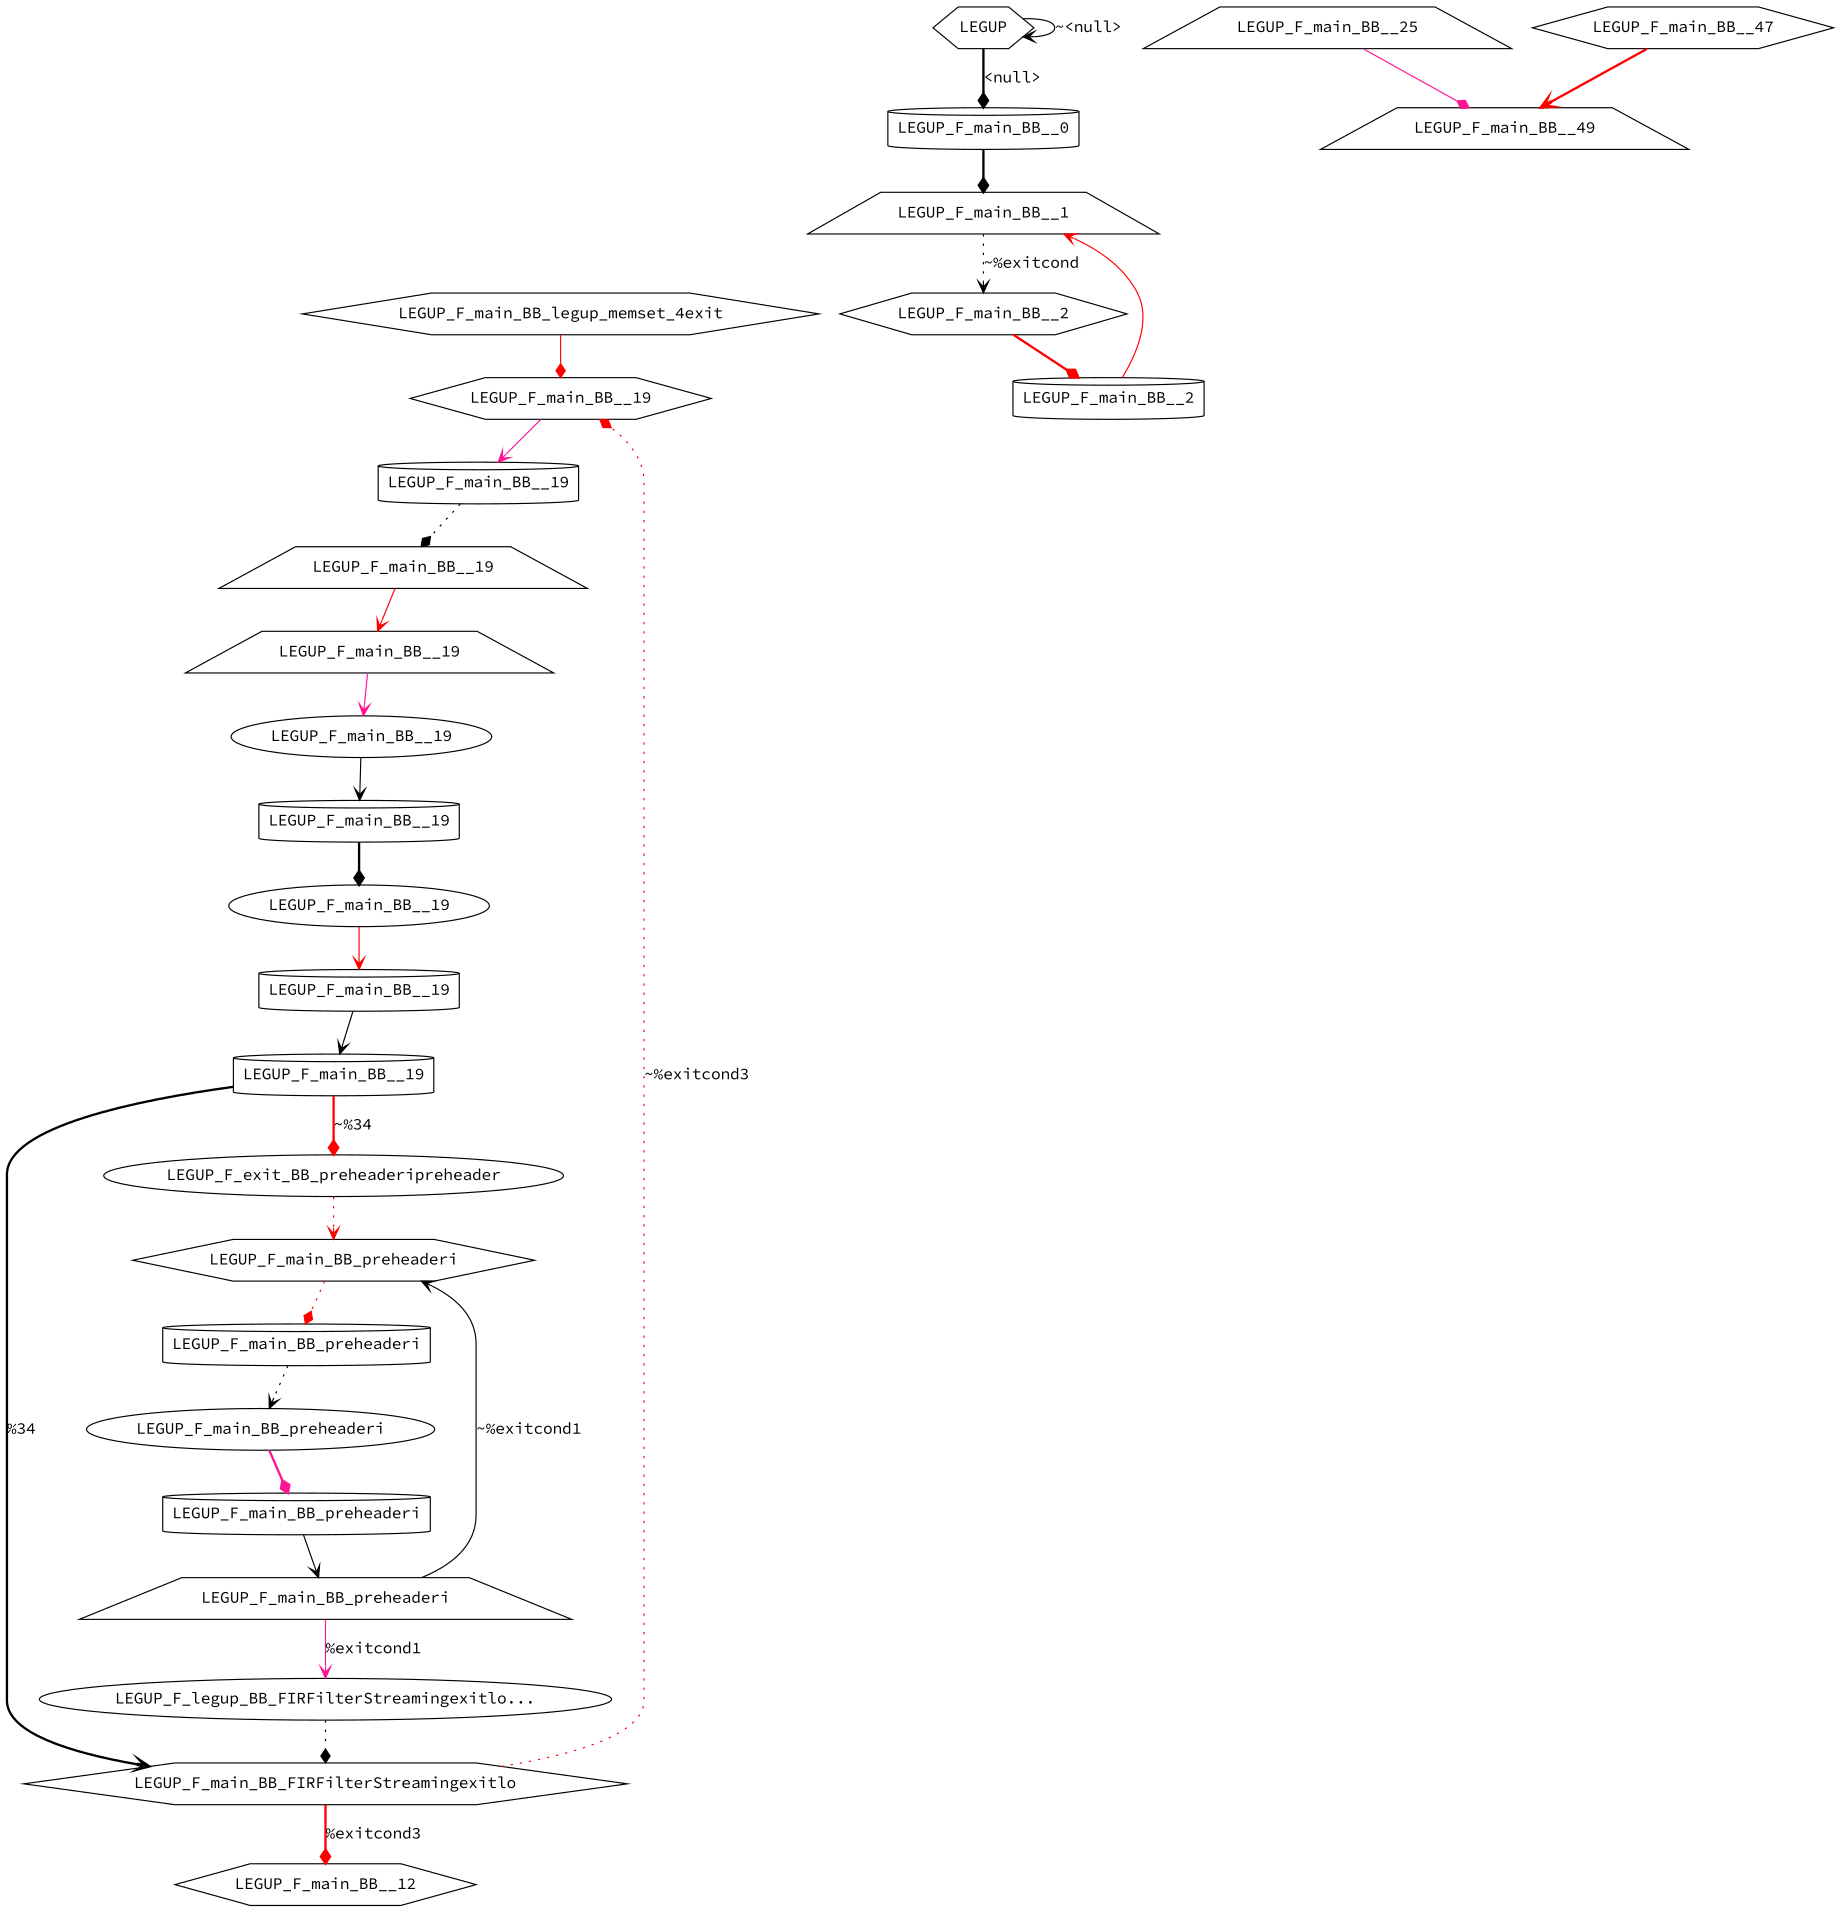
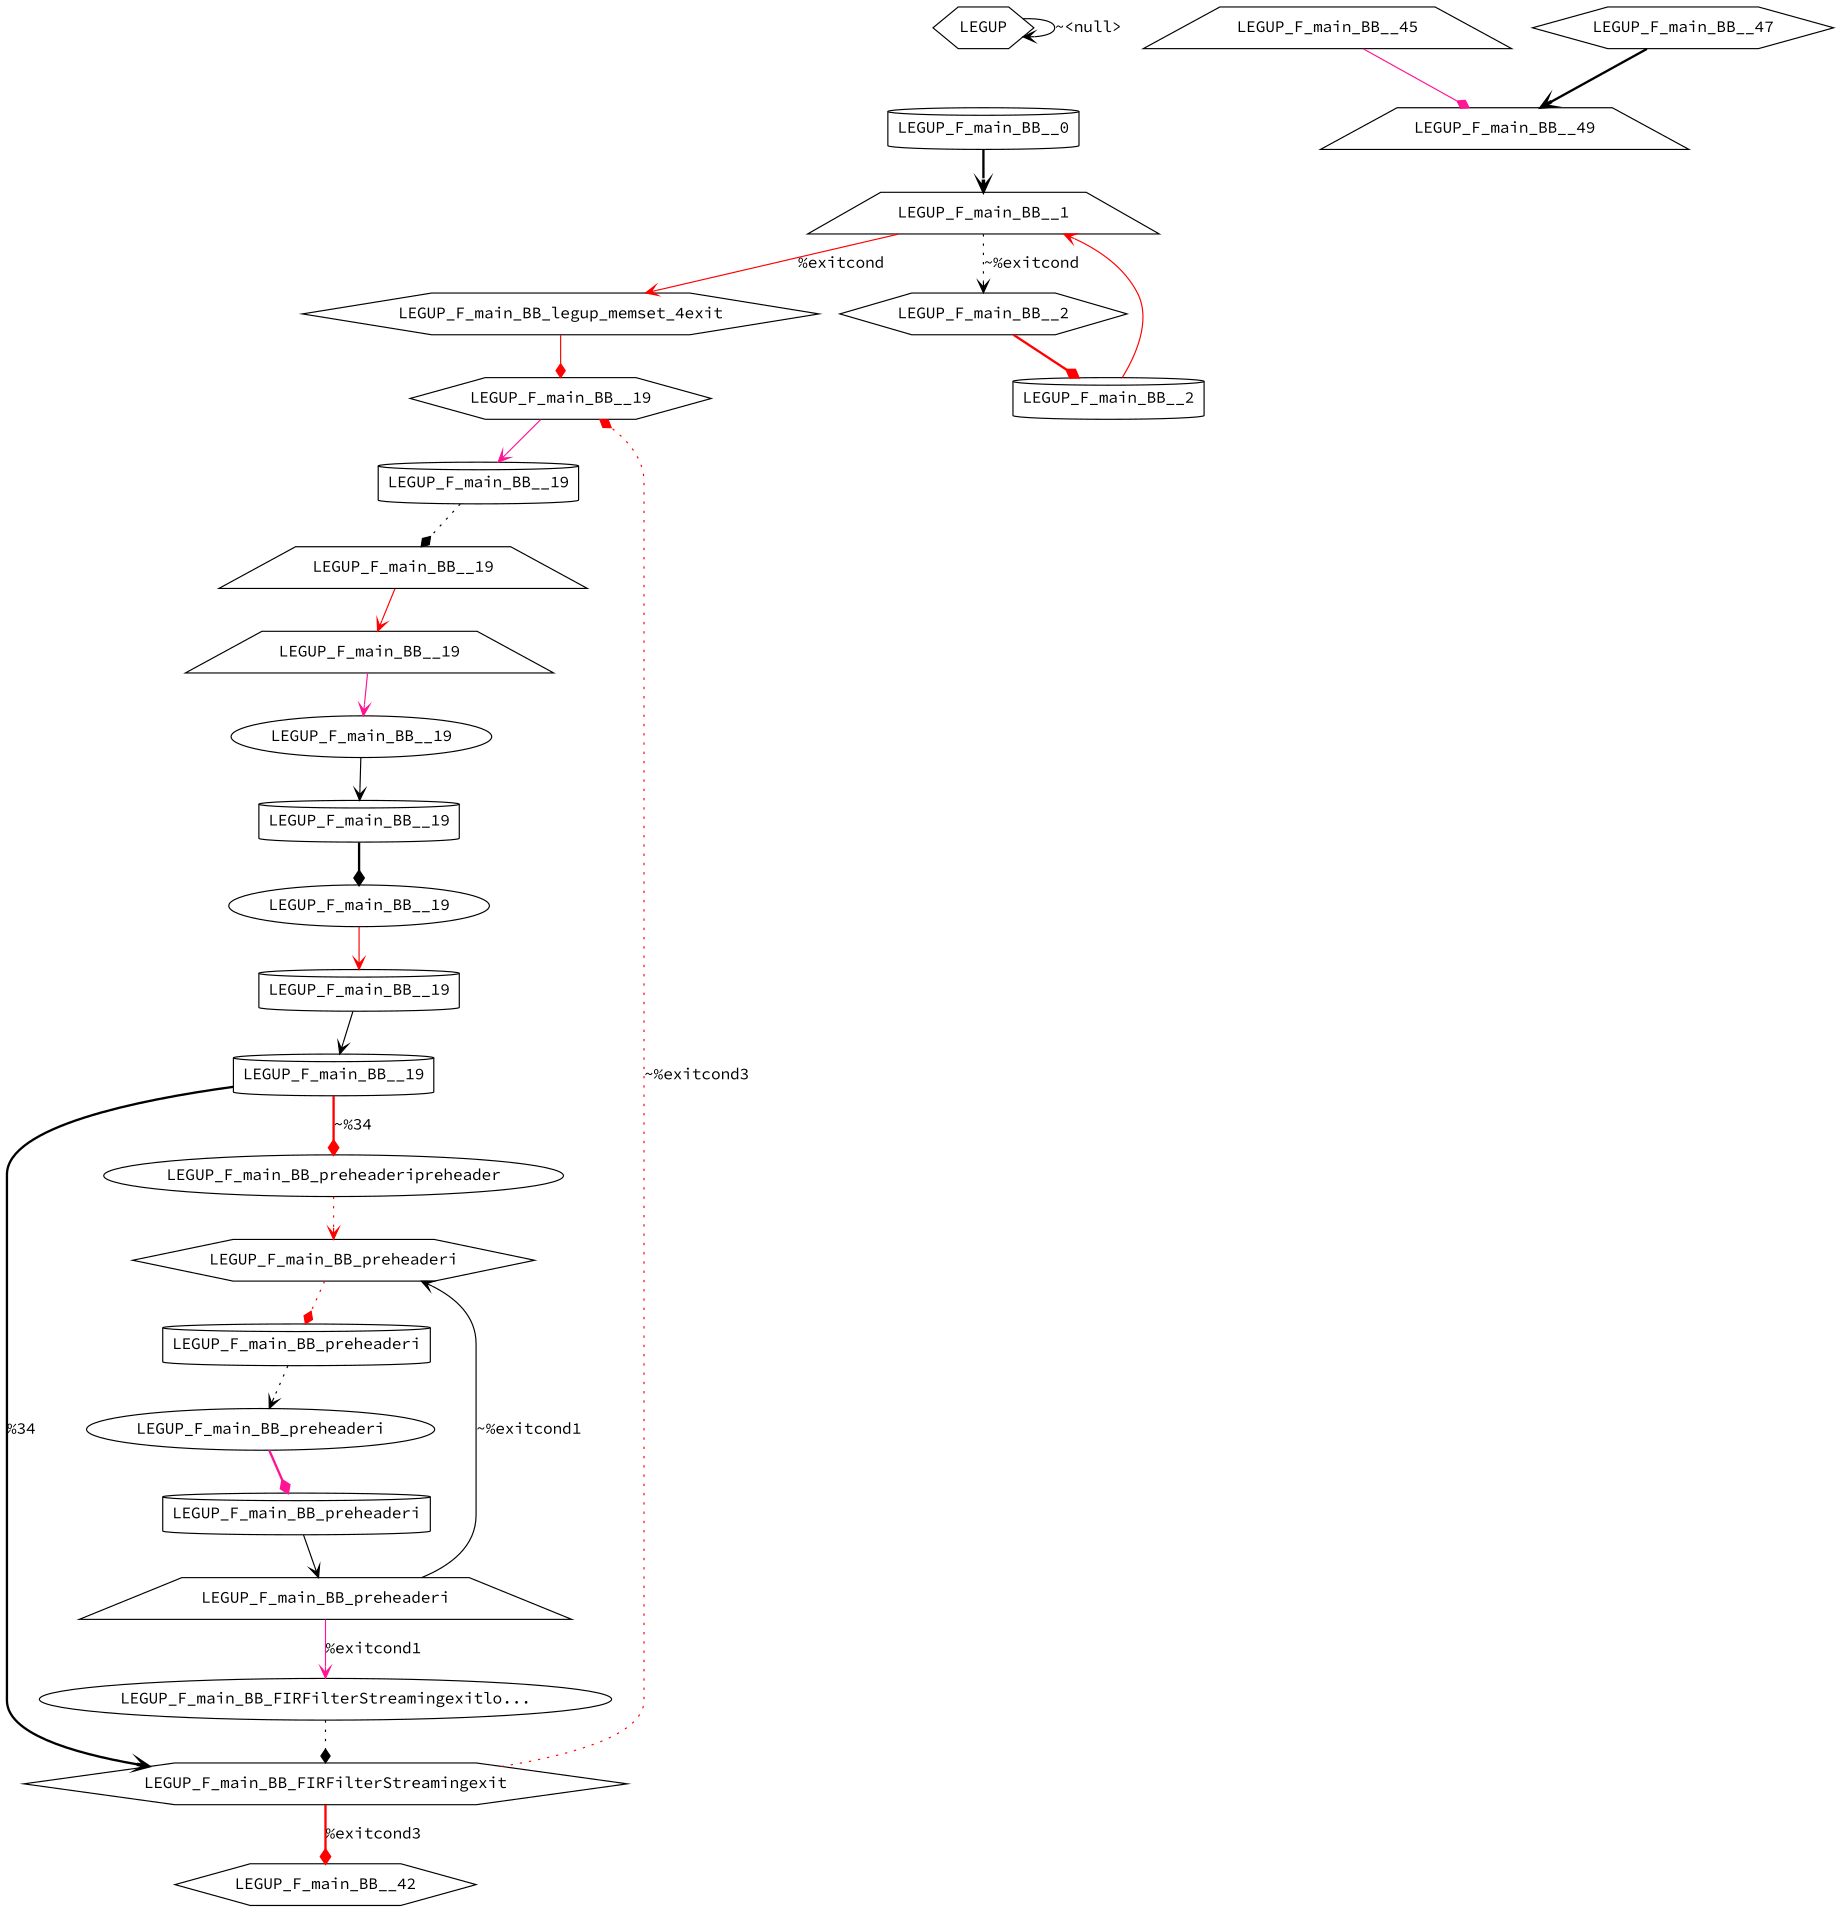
(1327, 28) -> (1327, 28)
(983, 71) -> none
(1599, 75) -> (1599, 75)
(983, 164) -> (983, 164)
none -> (778, 262)
(334, 1176) -> (334, 1176)
(325, 1699) -> (325, 1699)
(325, 1784) -> (325, 1784)
(325, 1885) -> (325, 1885)
